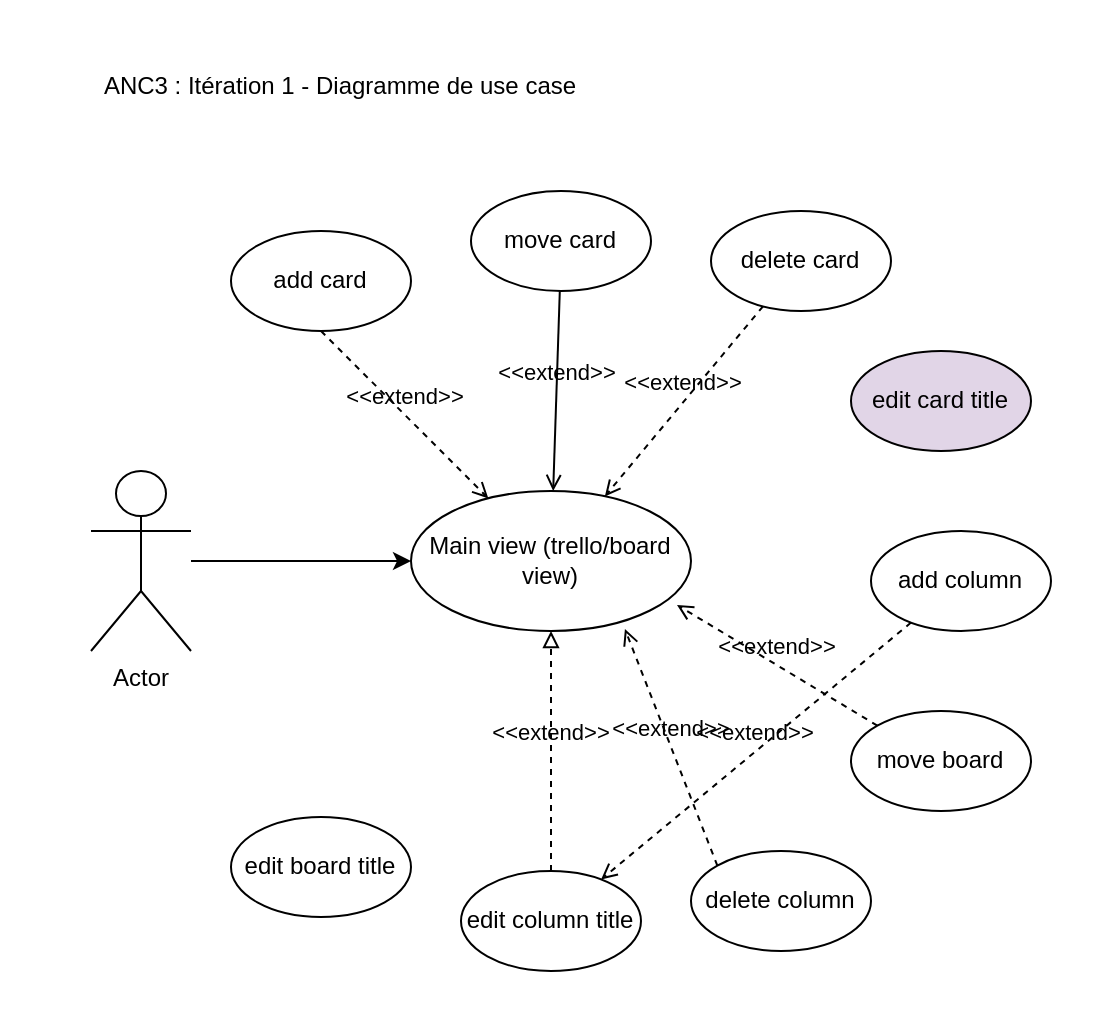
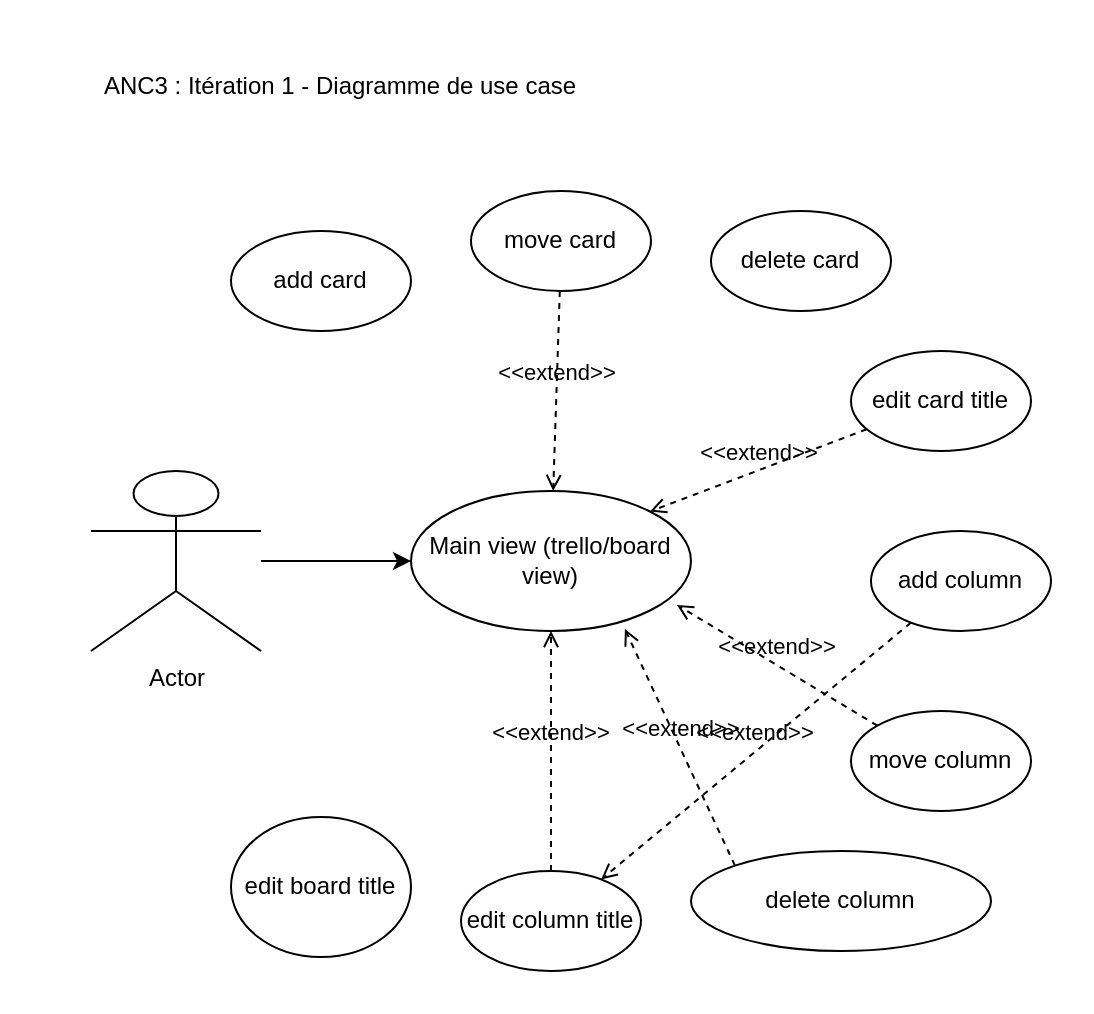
(557, 388) -> (557, 388)
(685, 400) -> none
(941, 401) -> (941, 401)
(403, 413) -> none
none -> (761, 469)
(141, 561) -> (176, 561)
(551, 648) -> (551, 642)
(941, 761) -> (941, 761)
(321, 867) -> (321, 887)
(781, 901) -> (841, 901)
